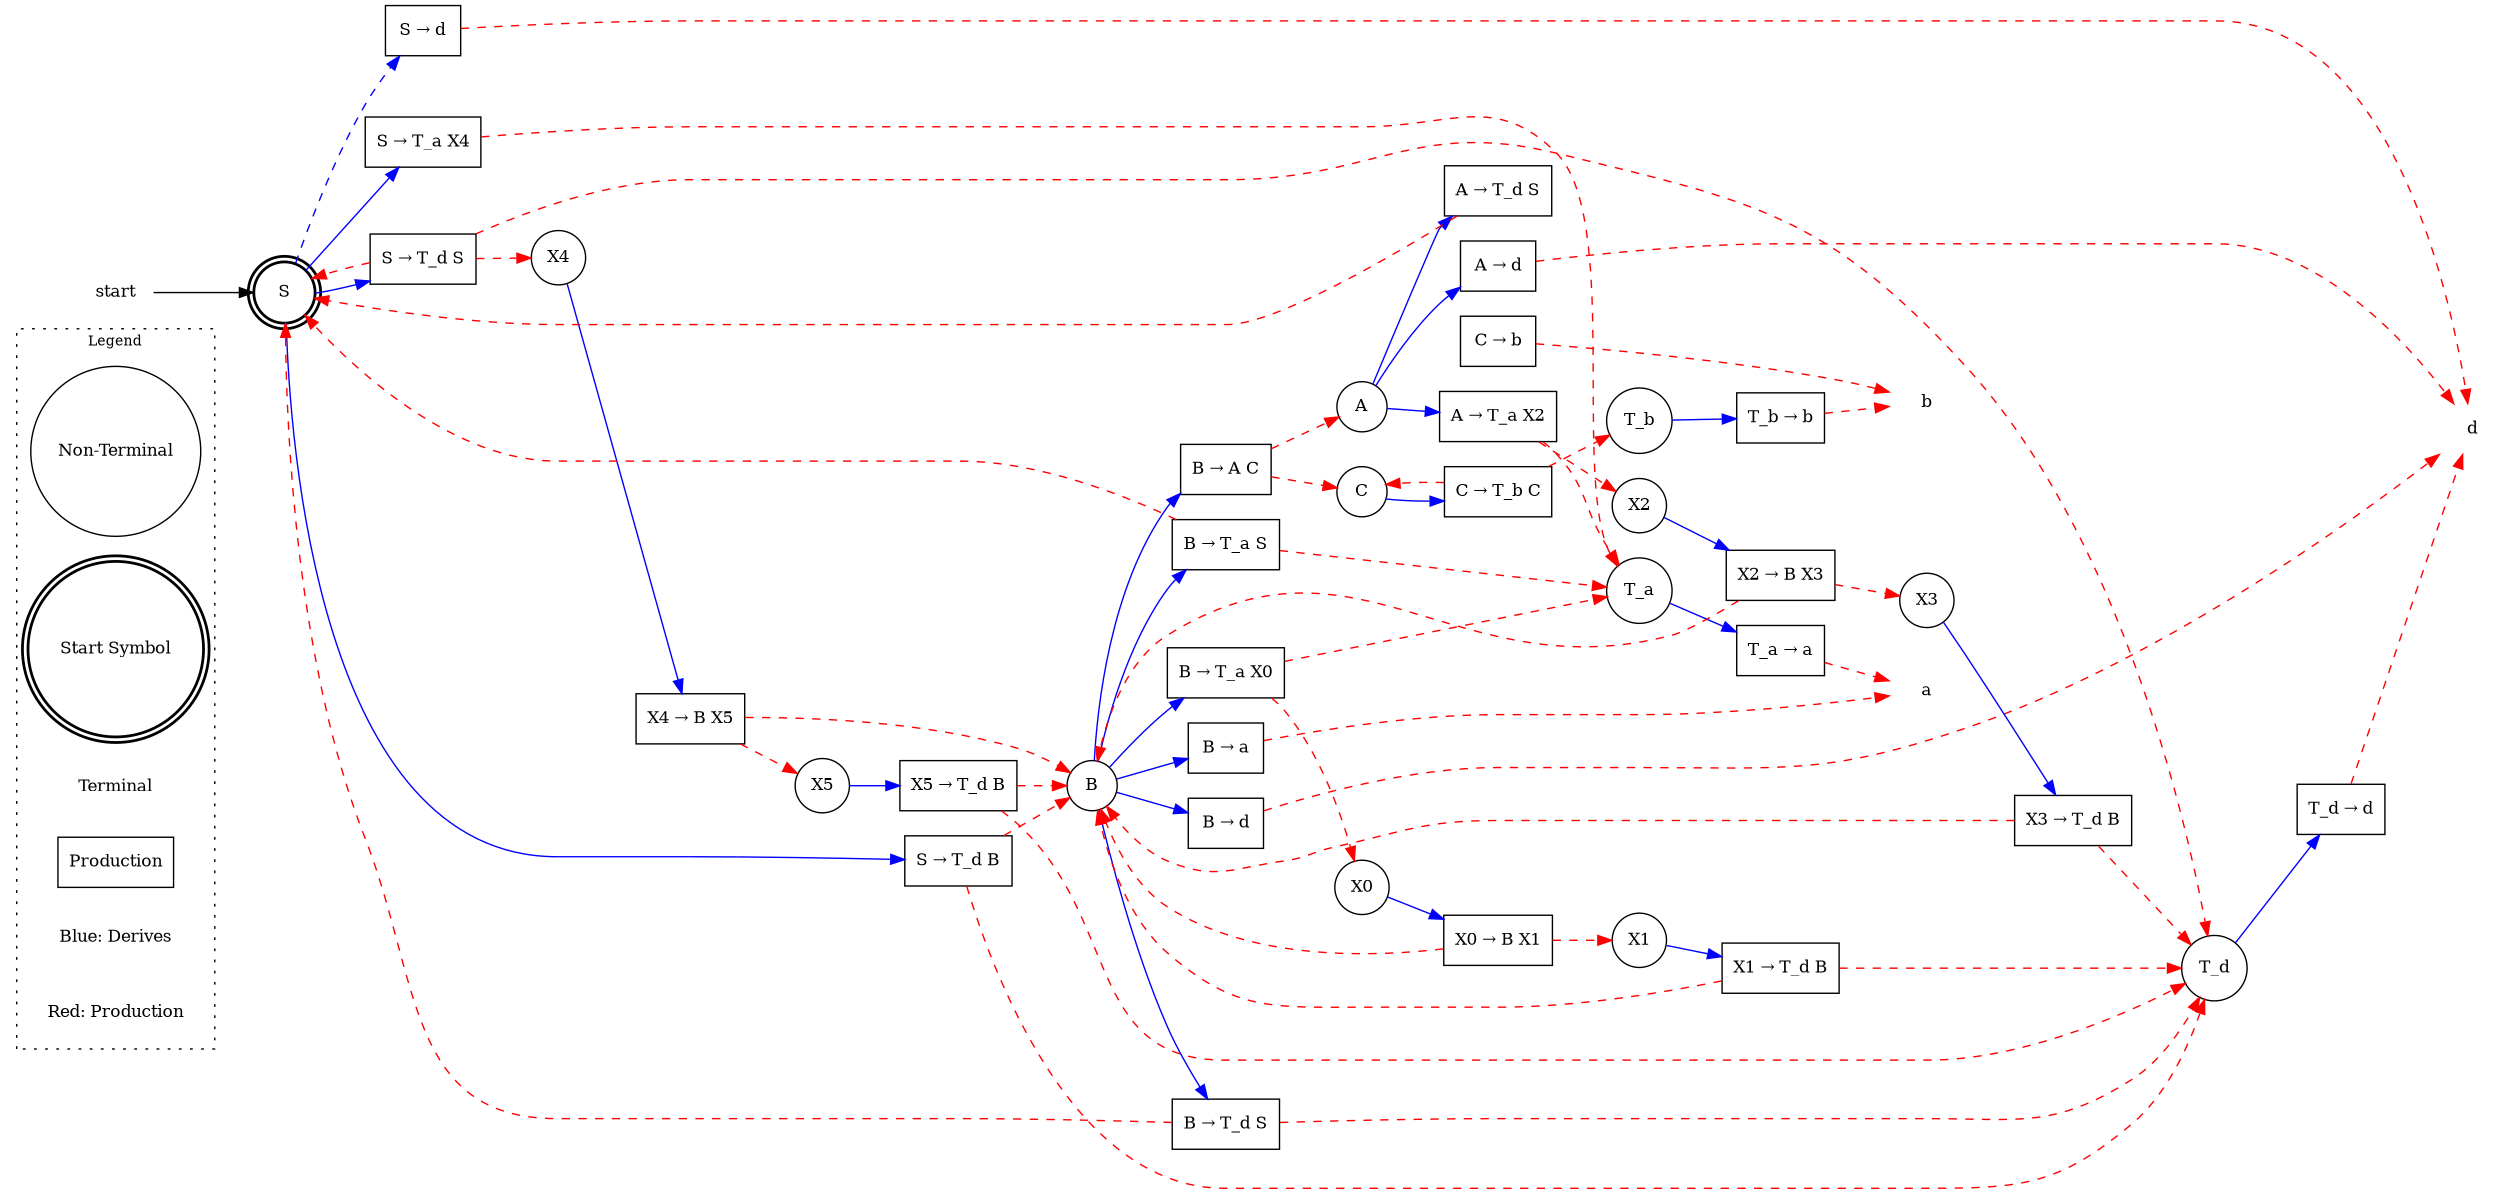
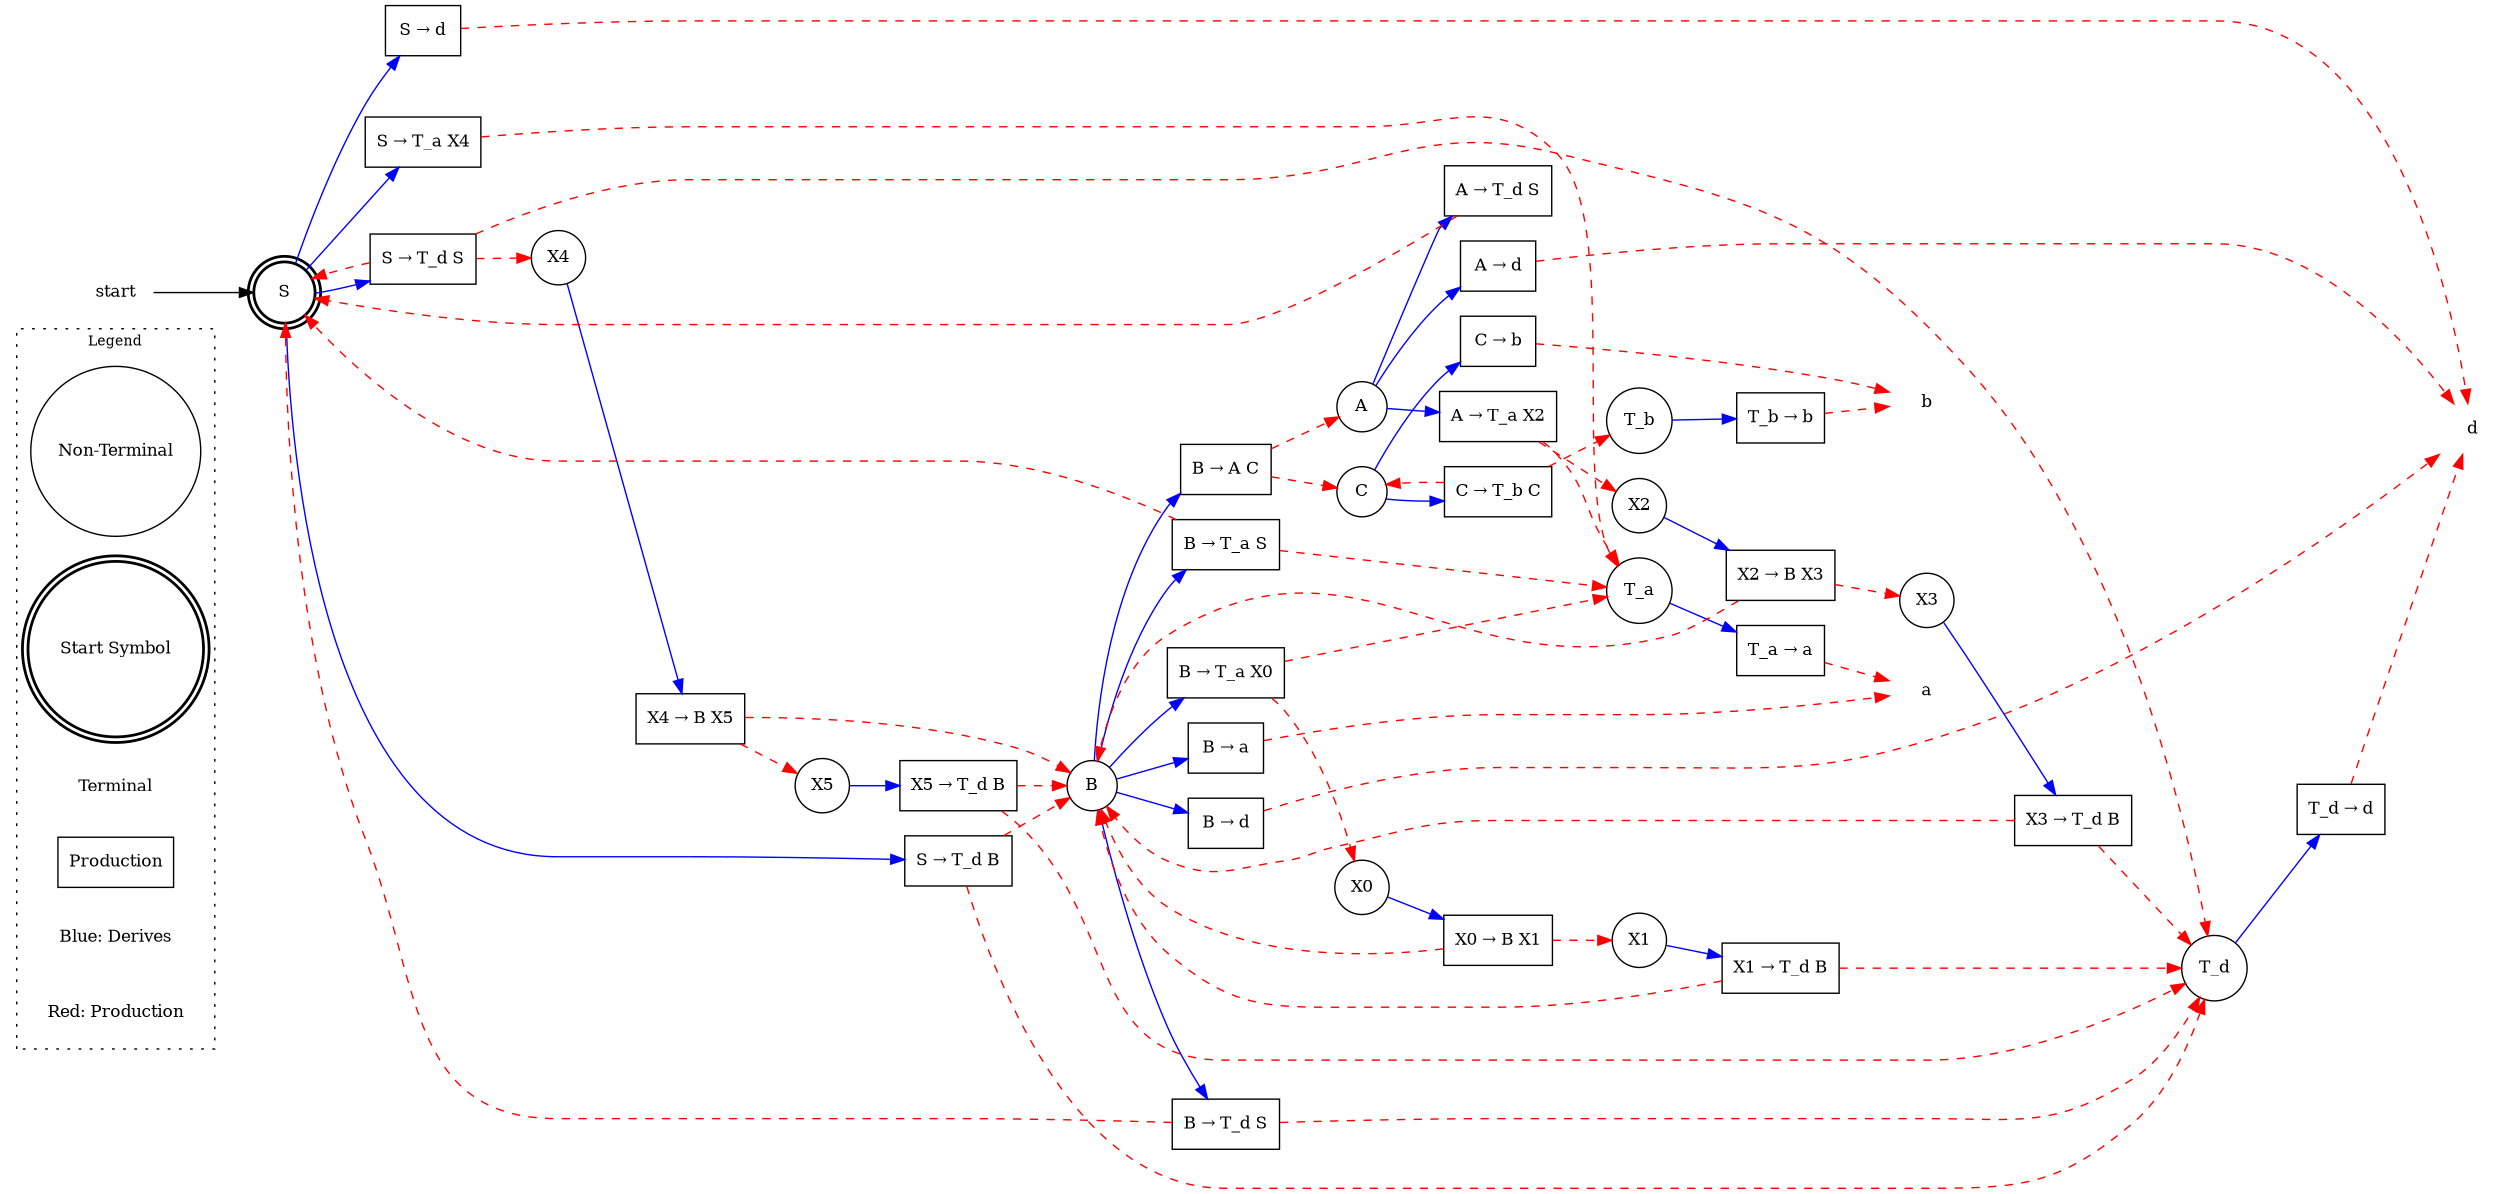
(336, 162) -> (336, 162)
none -> (1406, 420)
